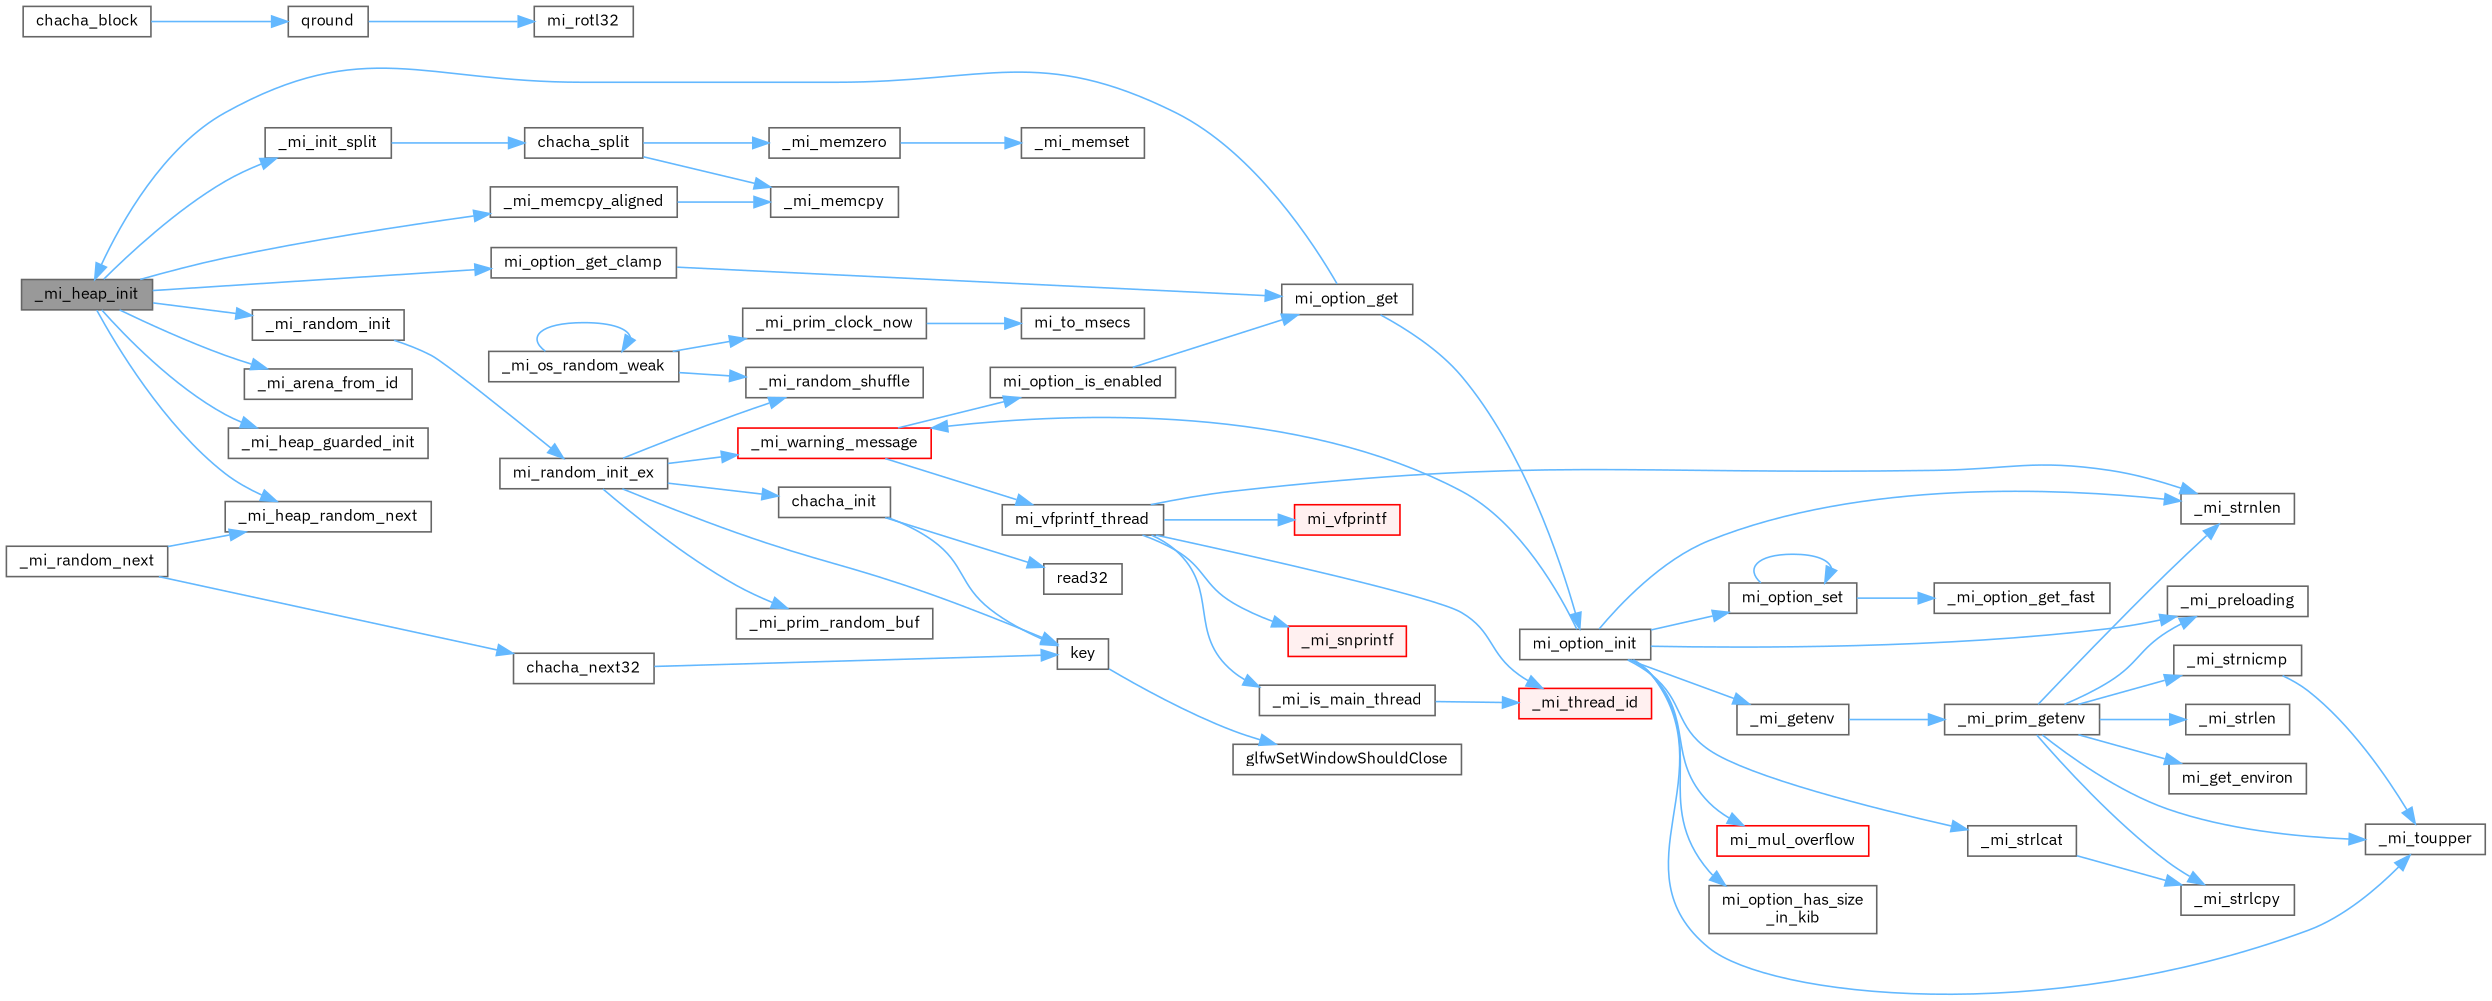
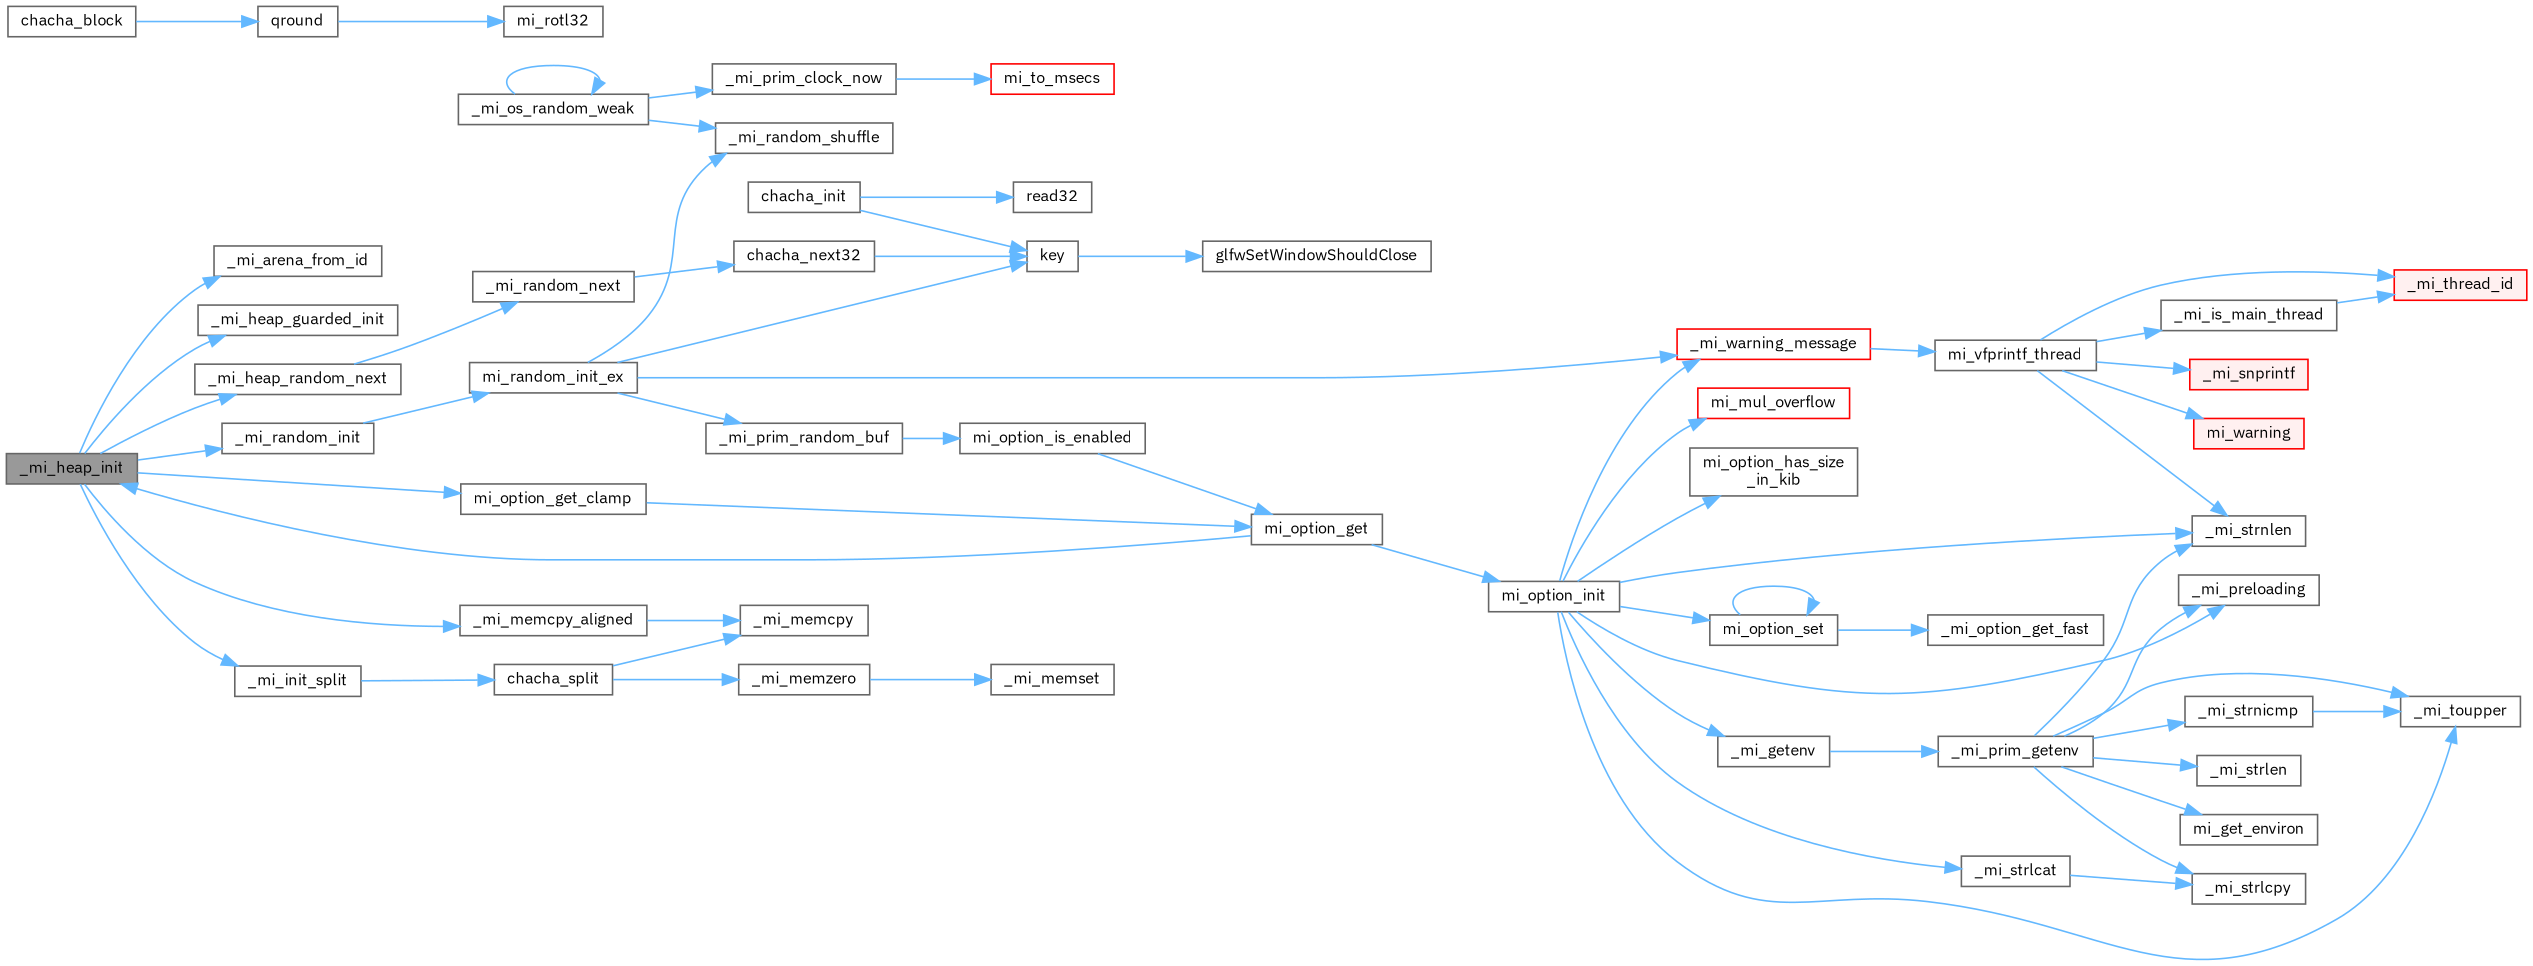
(1083, 323) -> (1053, 79)
(951, 415) -> (923, 438)
(715, 489) -> none
(1347, 520) -> (2249, 434)
(199, 541) -> (429, 339)
